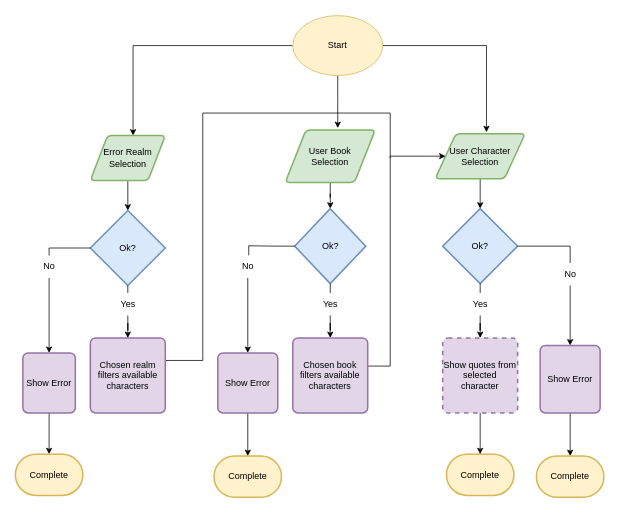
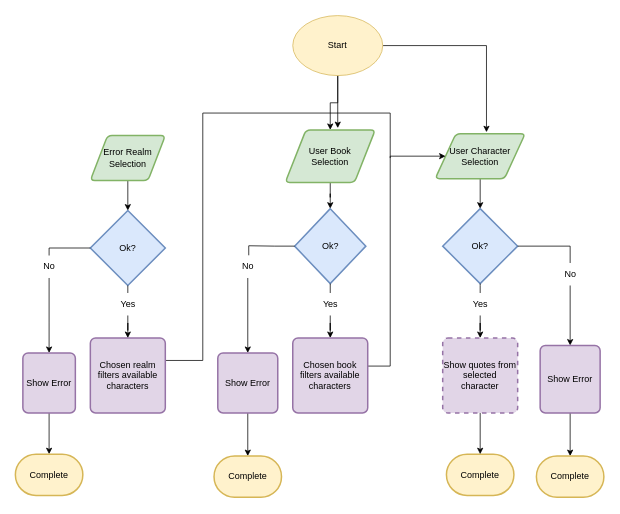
(212, 45) -> (330, 110)
